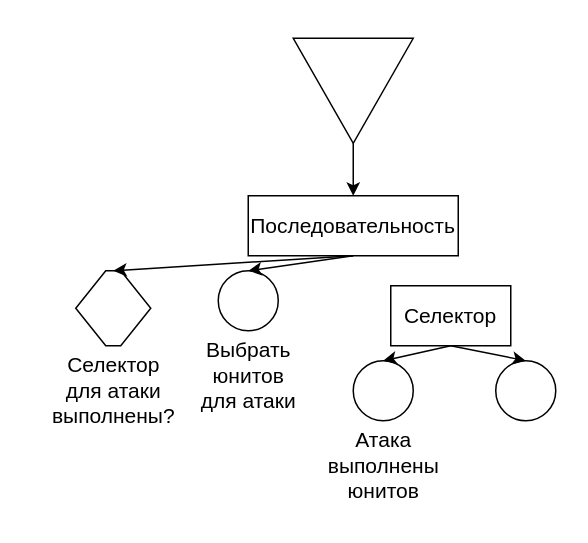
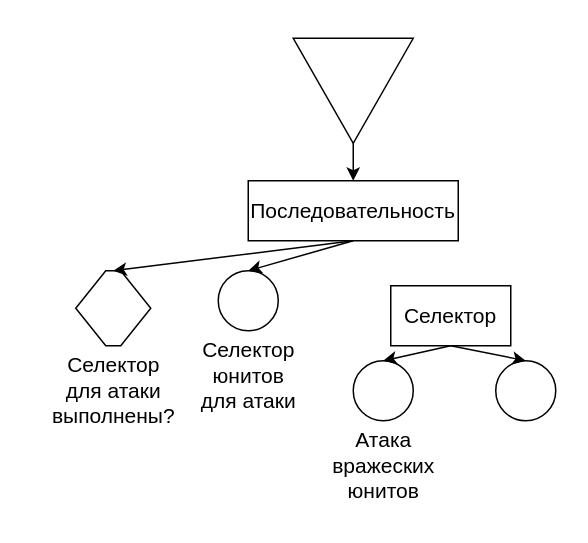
(353, 226) -> (353, 211)
(249, 376) -> (249, 376)
(384, 466) -> (384, 466)
